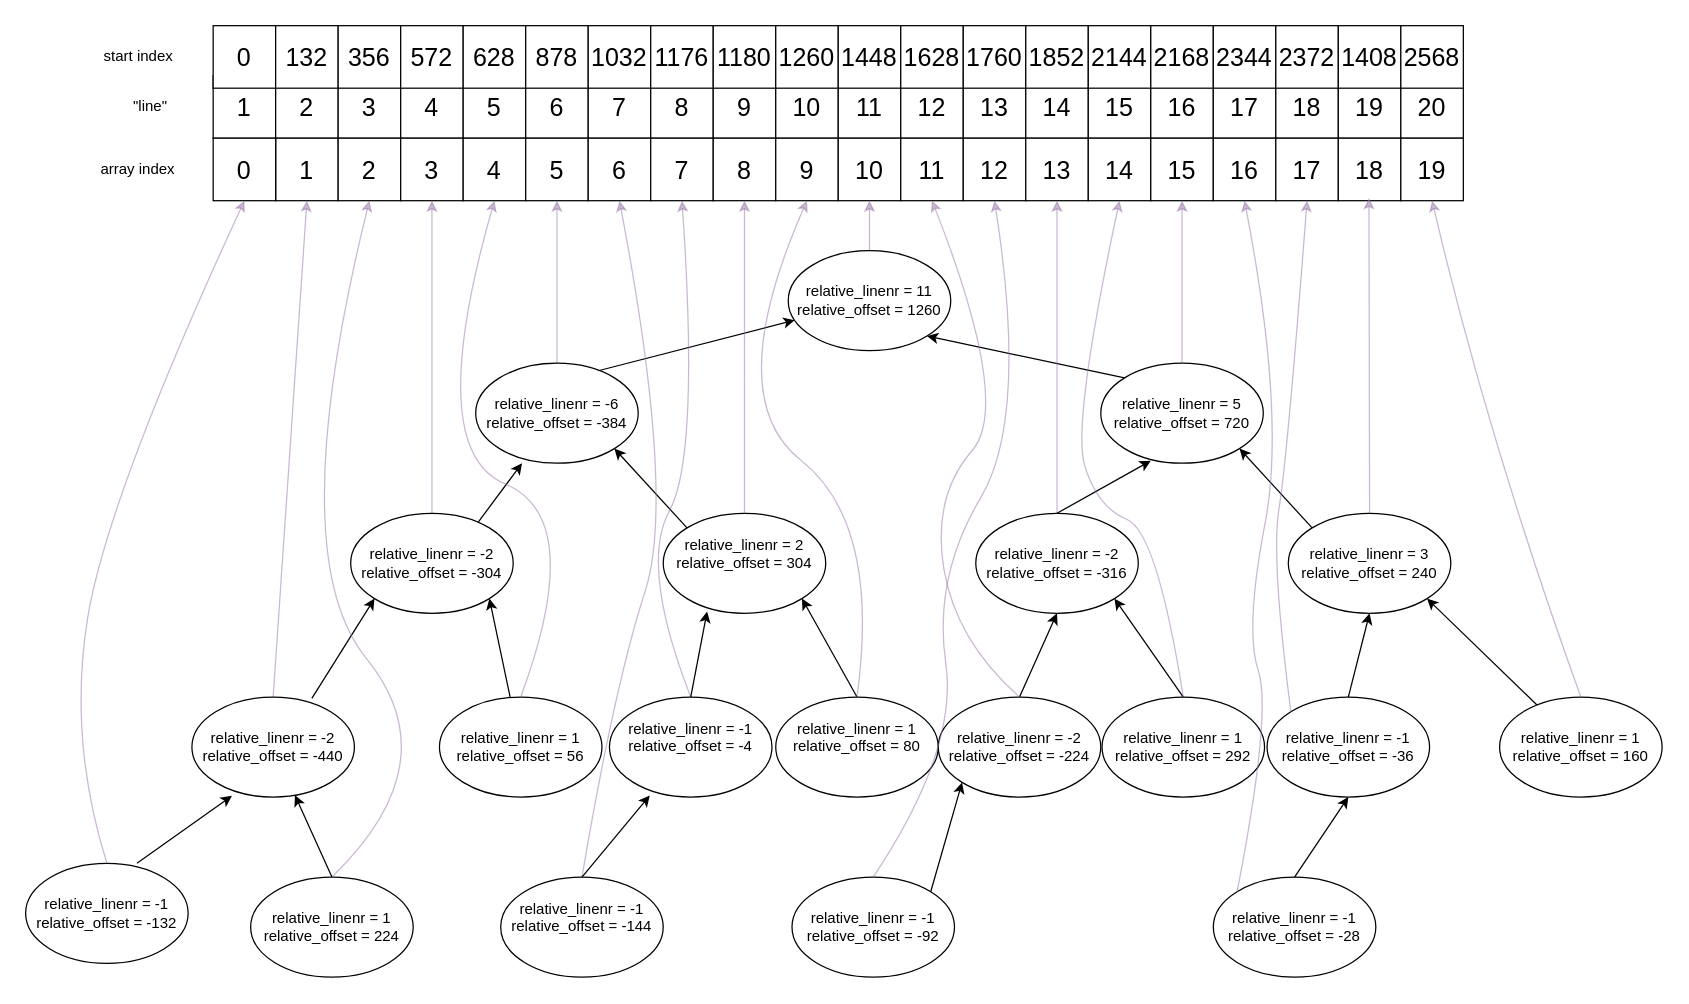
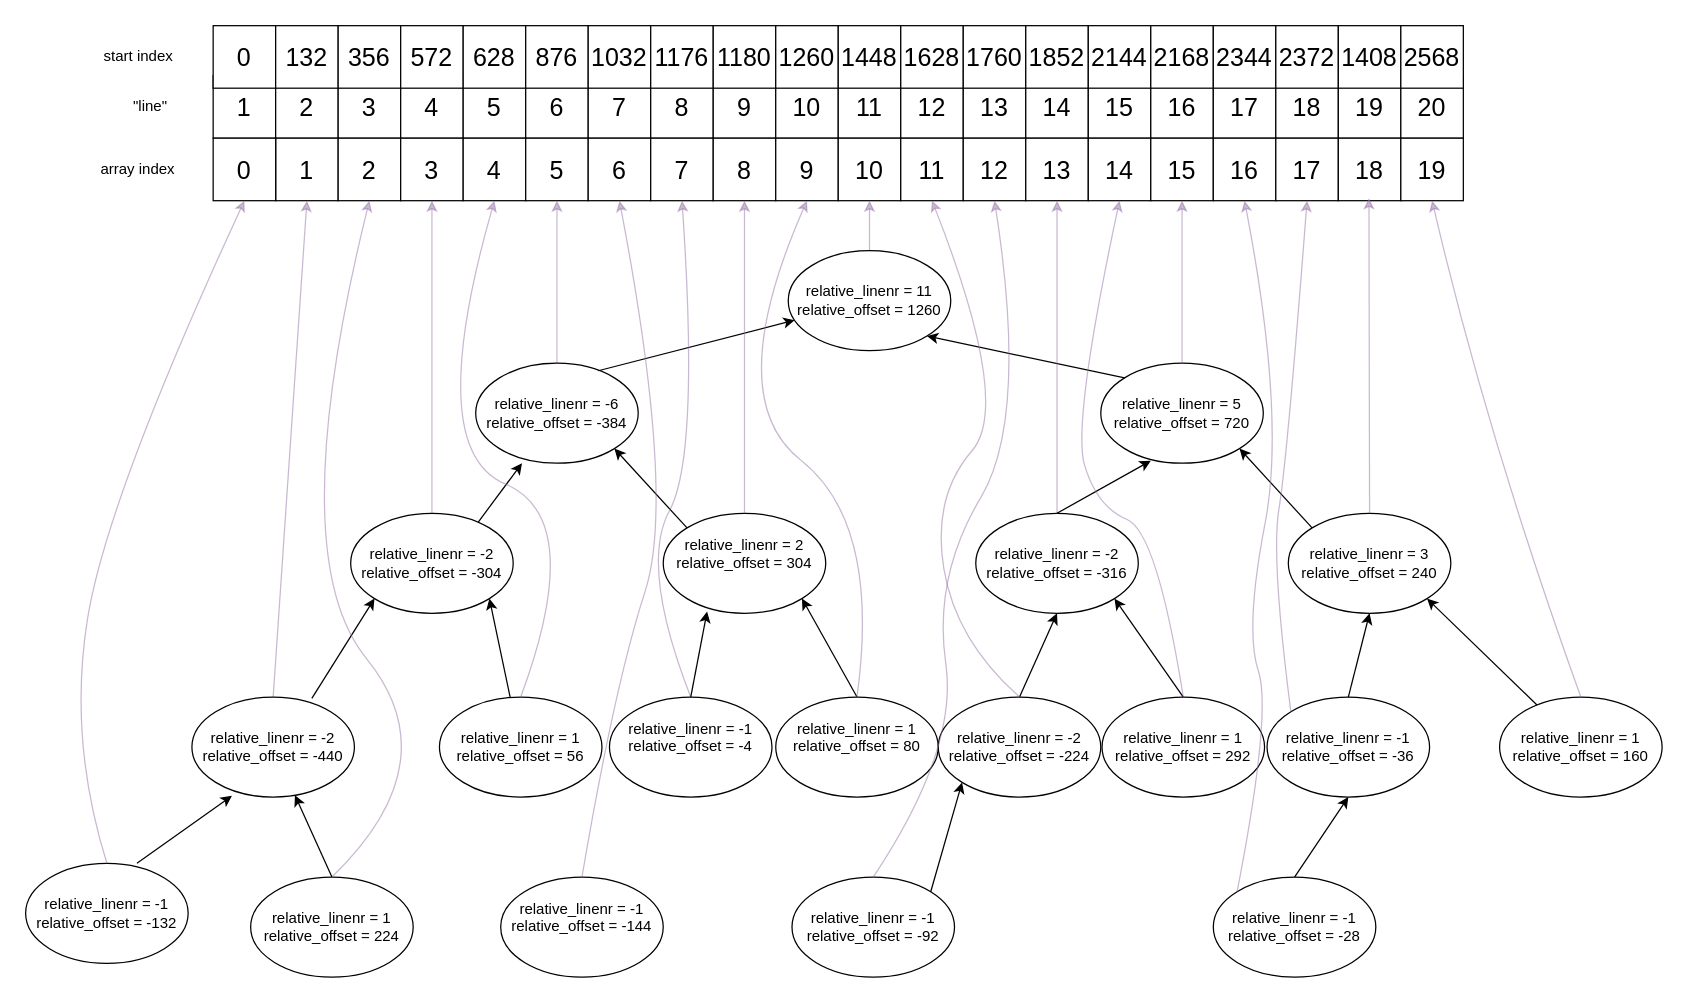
(557, 57) -> (557, 57)
(613, 839) -> none
